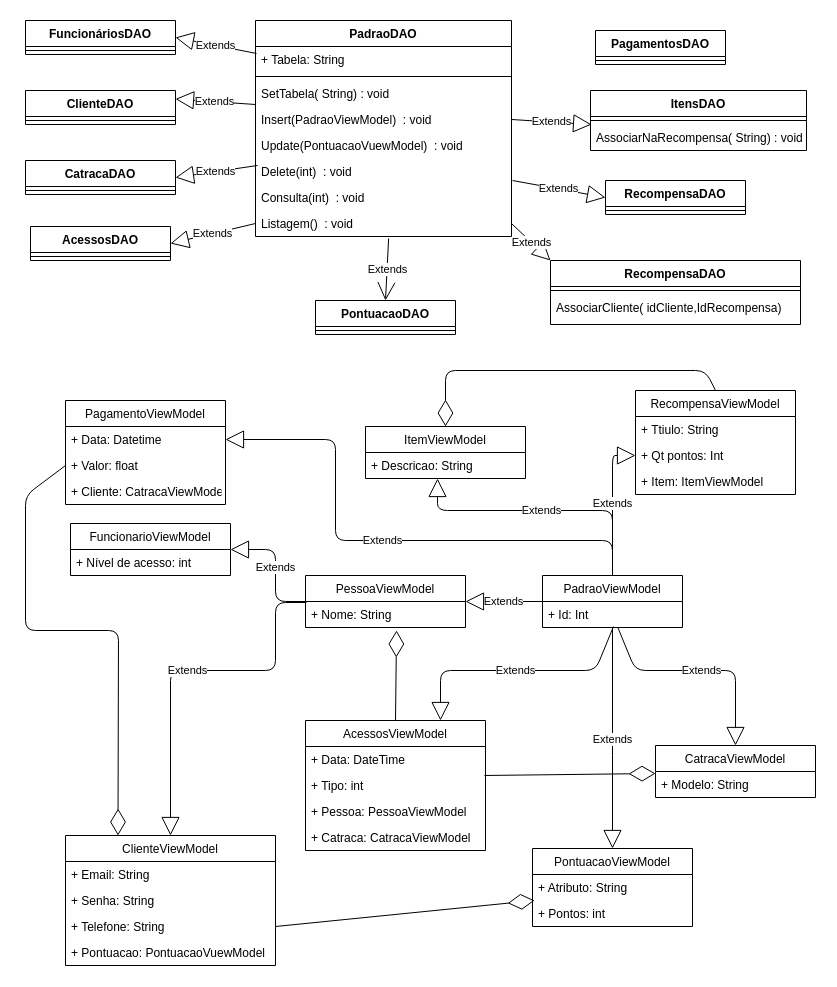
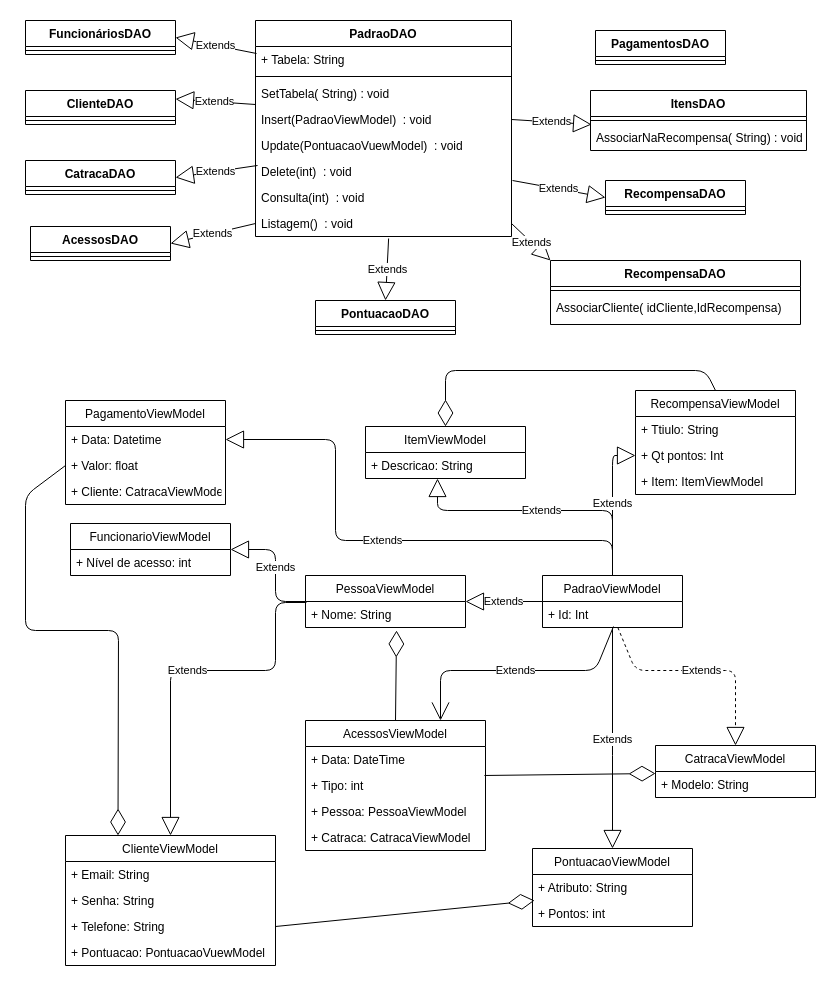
(386, 289) -> (386, 281)
(638, 669) -> (638, 669)
(441, 701) -> (441, 709)
